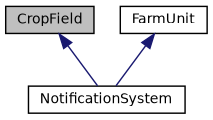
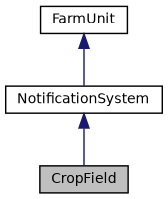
(83, 66) -> (84, 147)
